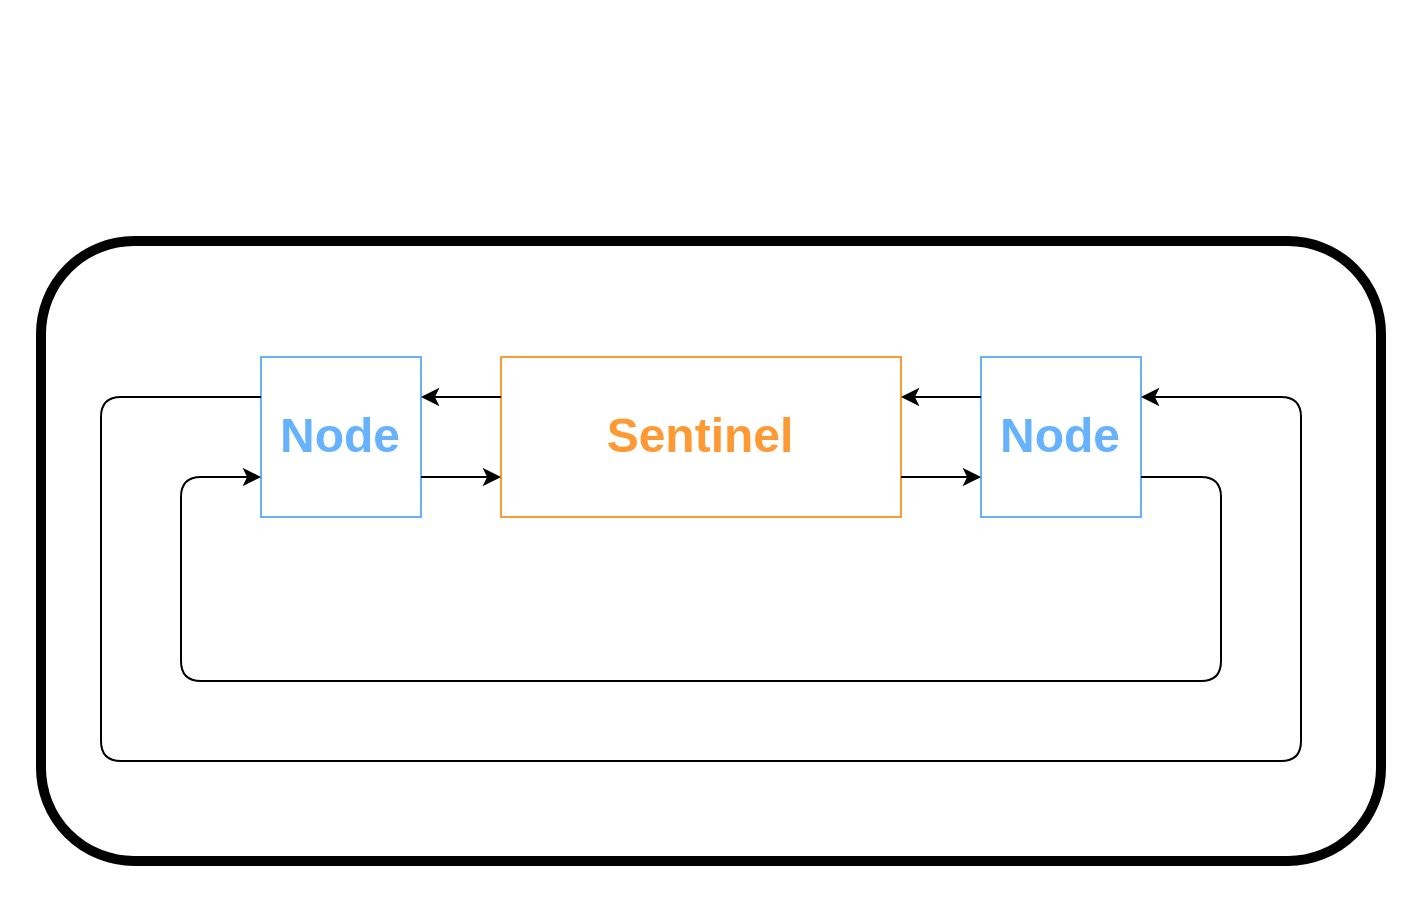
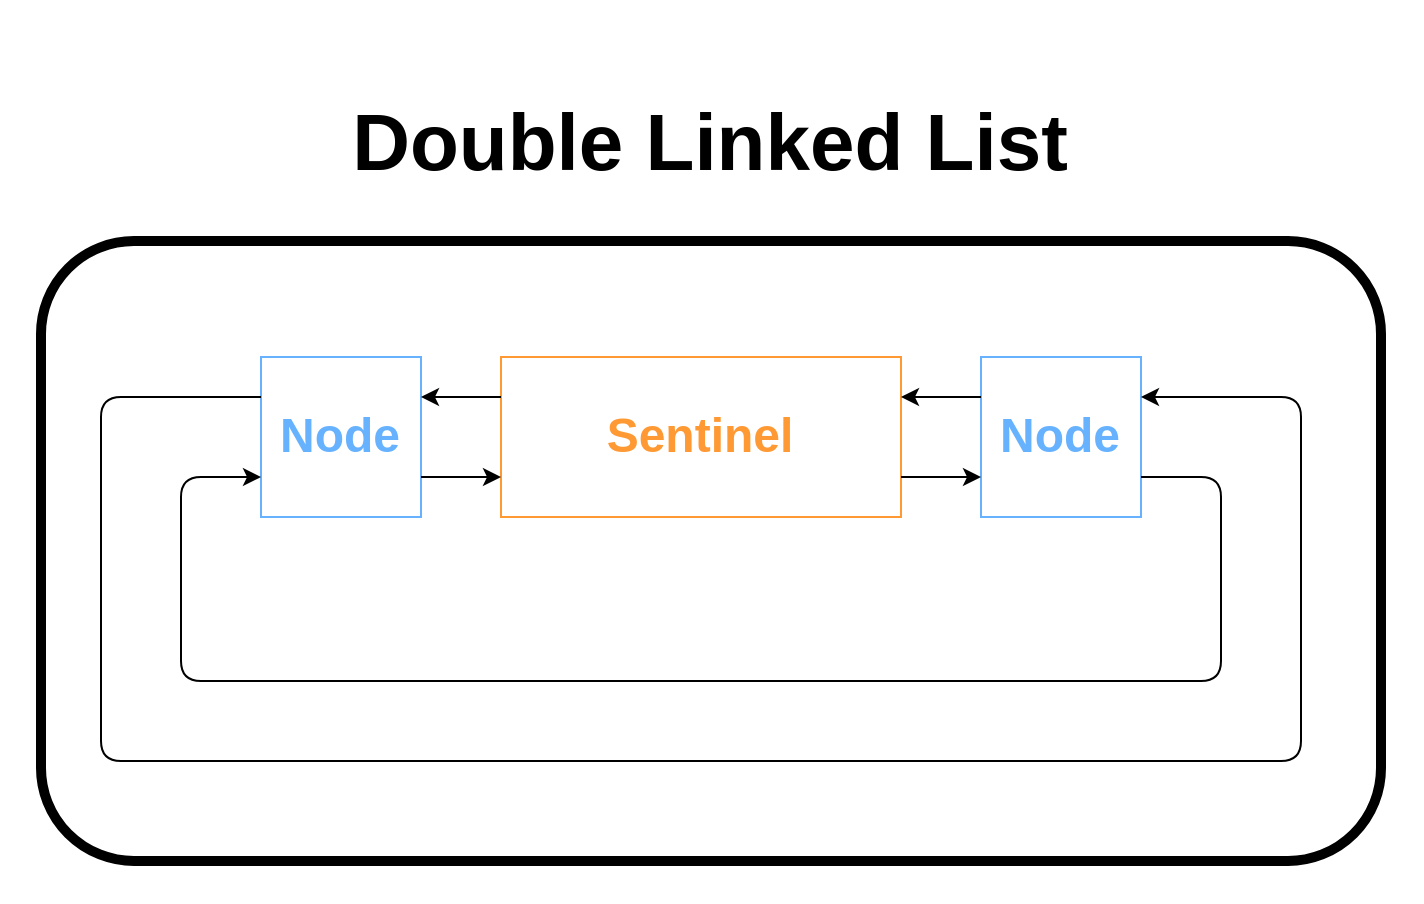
none -> (711, 141)
